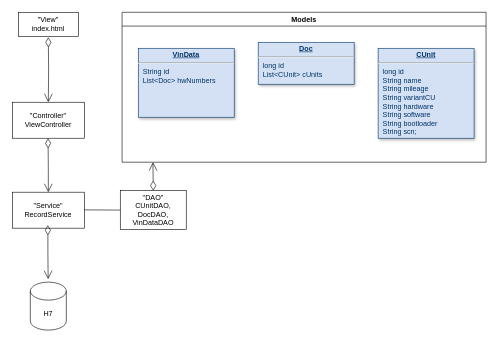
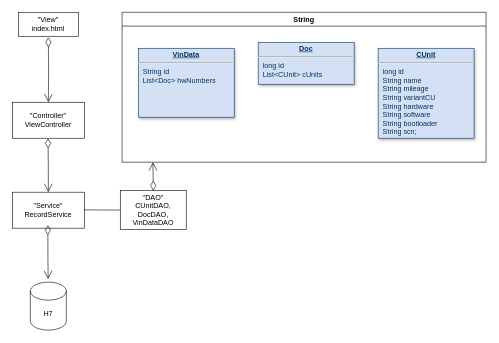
(304, 20) -> (304, 20)
